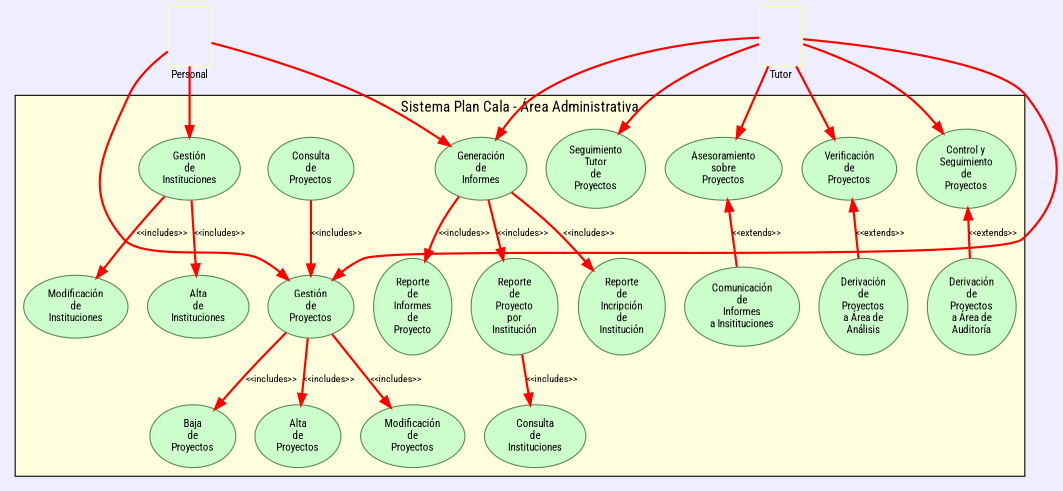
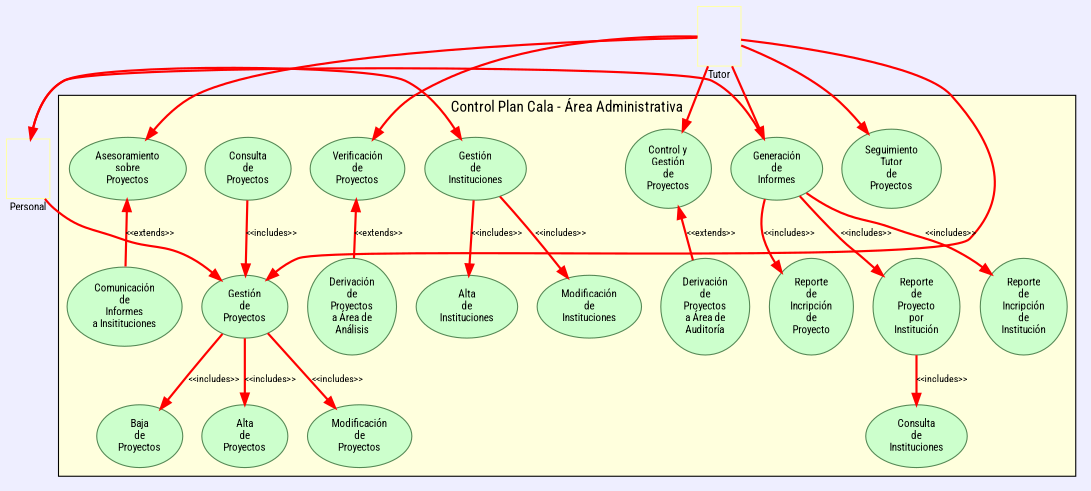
(330, 81) -> (398, 68)
(520, 108) -> (567, 108)
(966, 169) -> (668, 169)
(413, 307) -> (811, 307)
